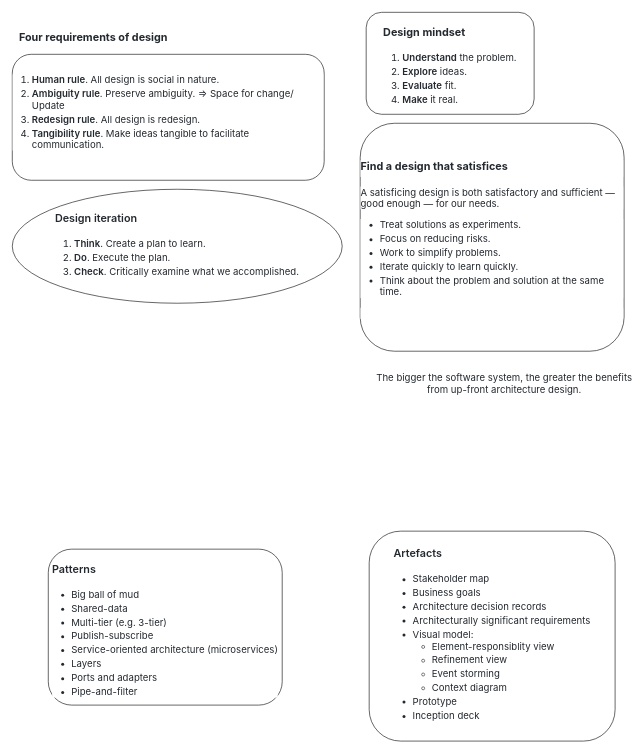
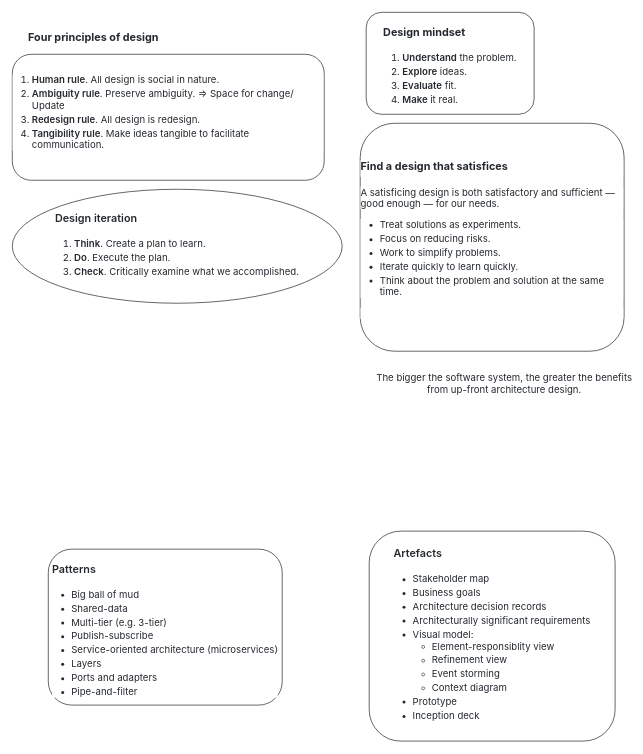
(94, 36) -> (94, 36)
